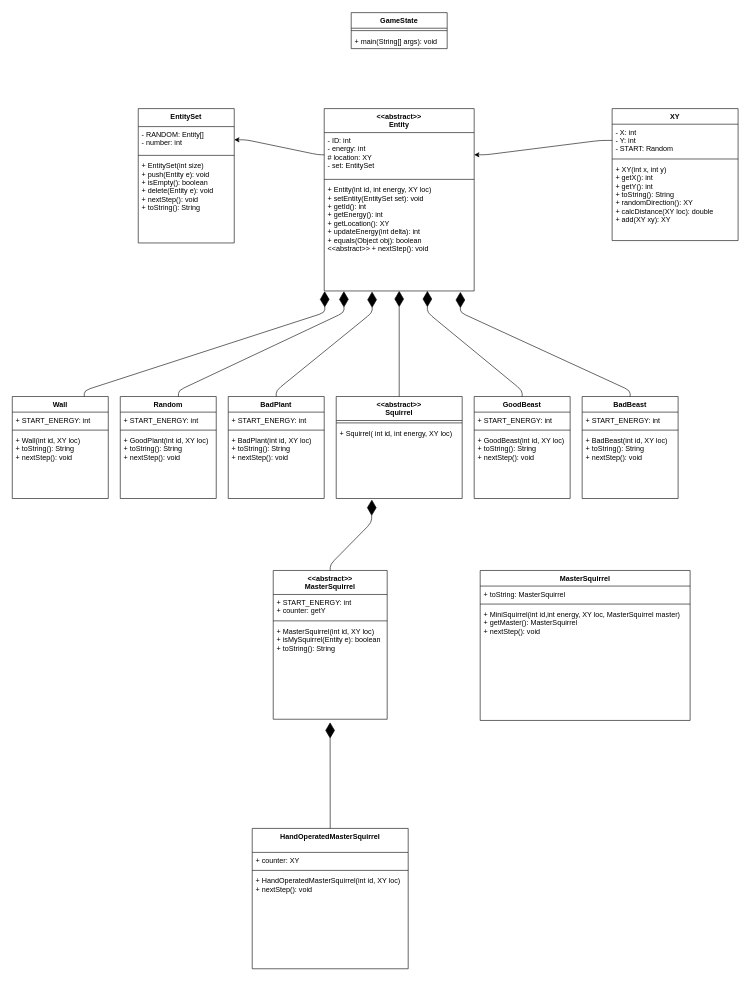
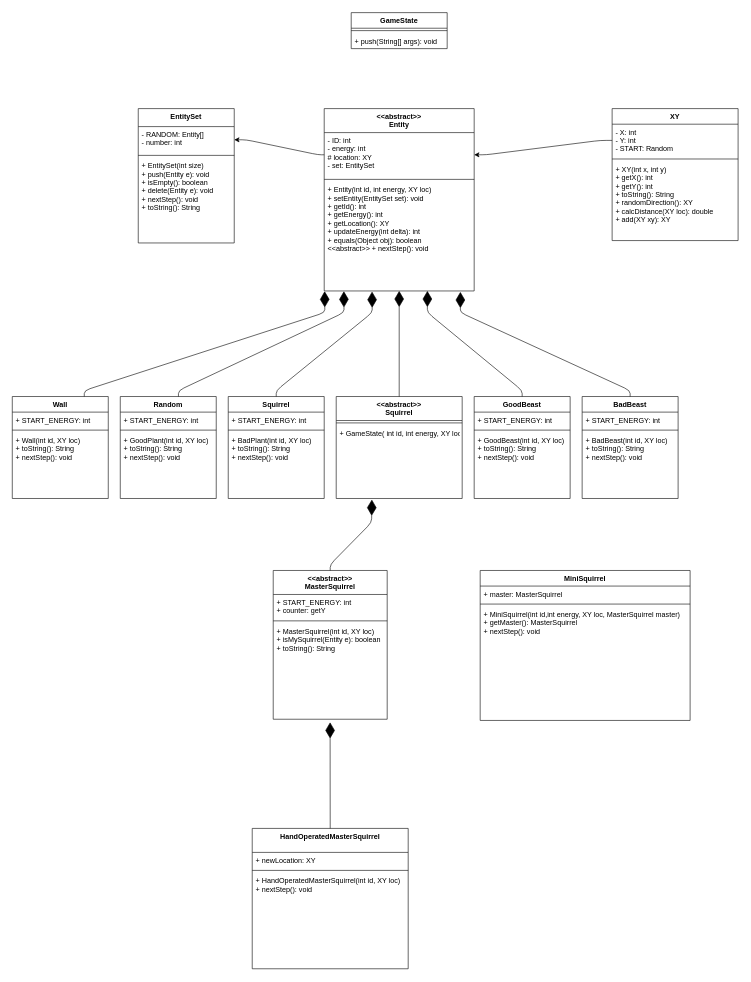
(403, 41) -> (404, 41)
(276, 404) -> (276, 404)
(405, 433) -> (409, 433)
(585, 578) -> (585, 578)
(531, 594) -> (528, 594)
(279, 860) -> (286, 860)
